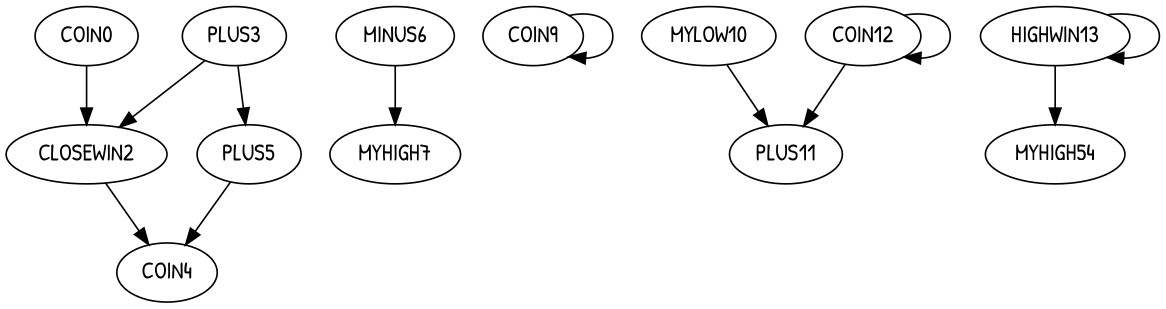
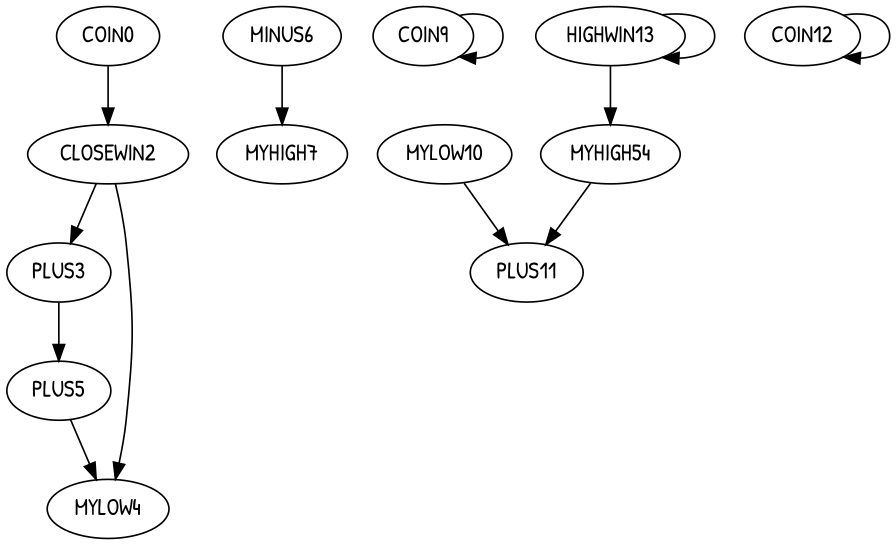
(829, 88) -> (573, 207)
(169, 89) -> (87, 206)
(167, 273) -> (108, 509)
